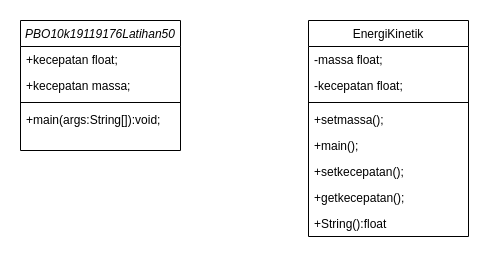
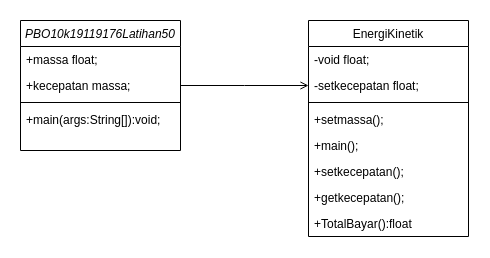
(78, 60) -> (65, 60)
(353, 60) -> (348, 60)
none -> (244, 86)
(366, 86) -> (377, 86)
(360, 224) -> (373, 224)
